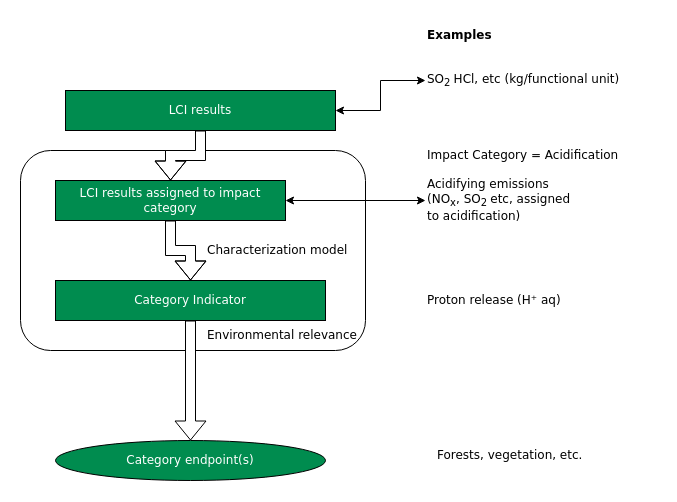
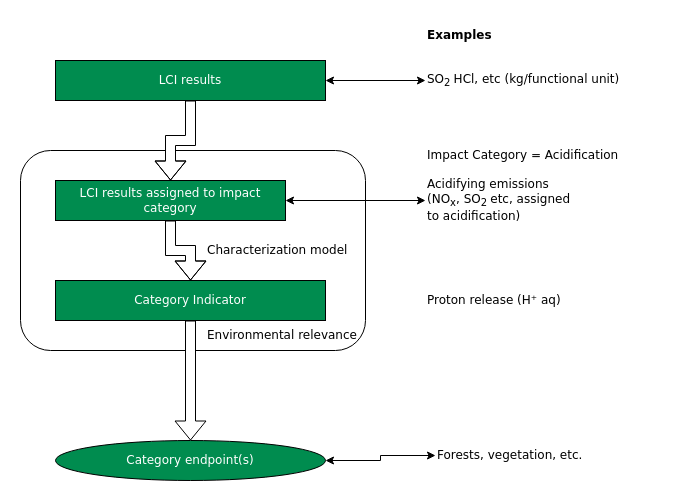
(201, 111) -> (191, 81)
none -> (381, 459)
